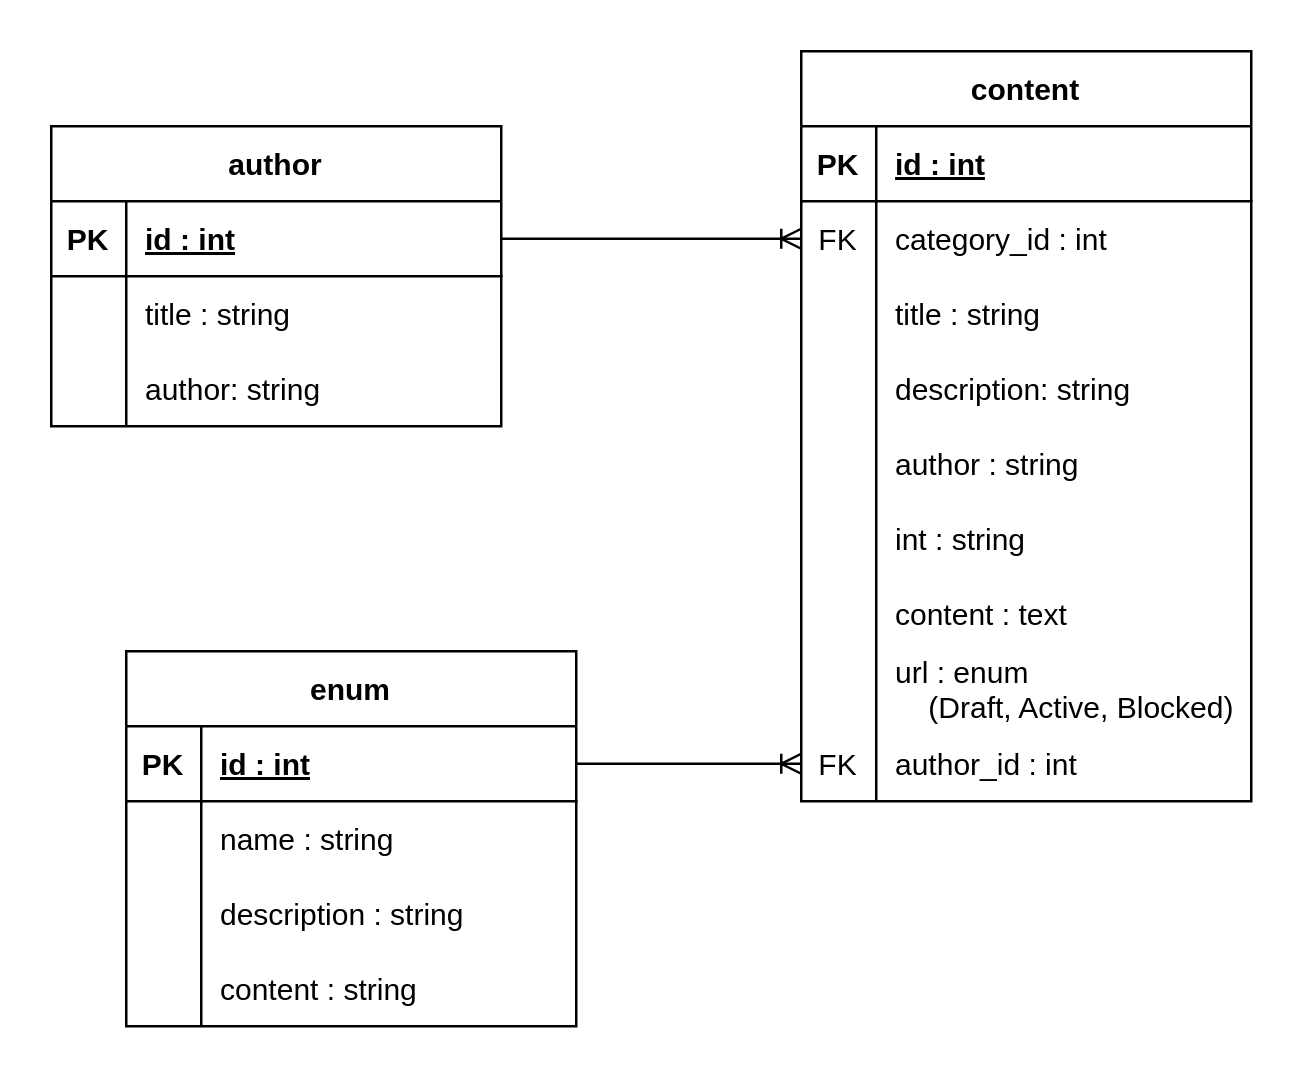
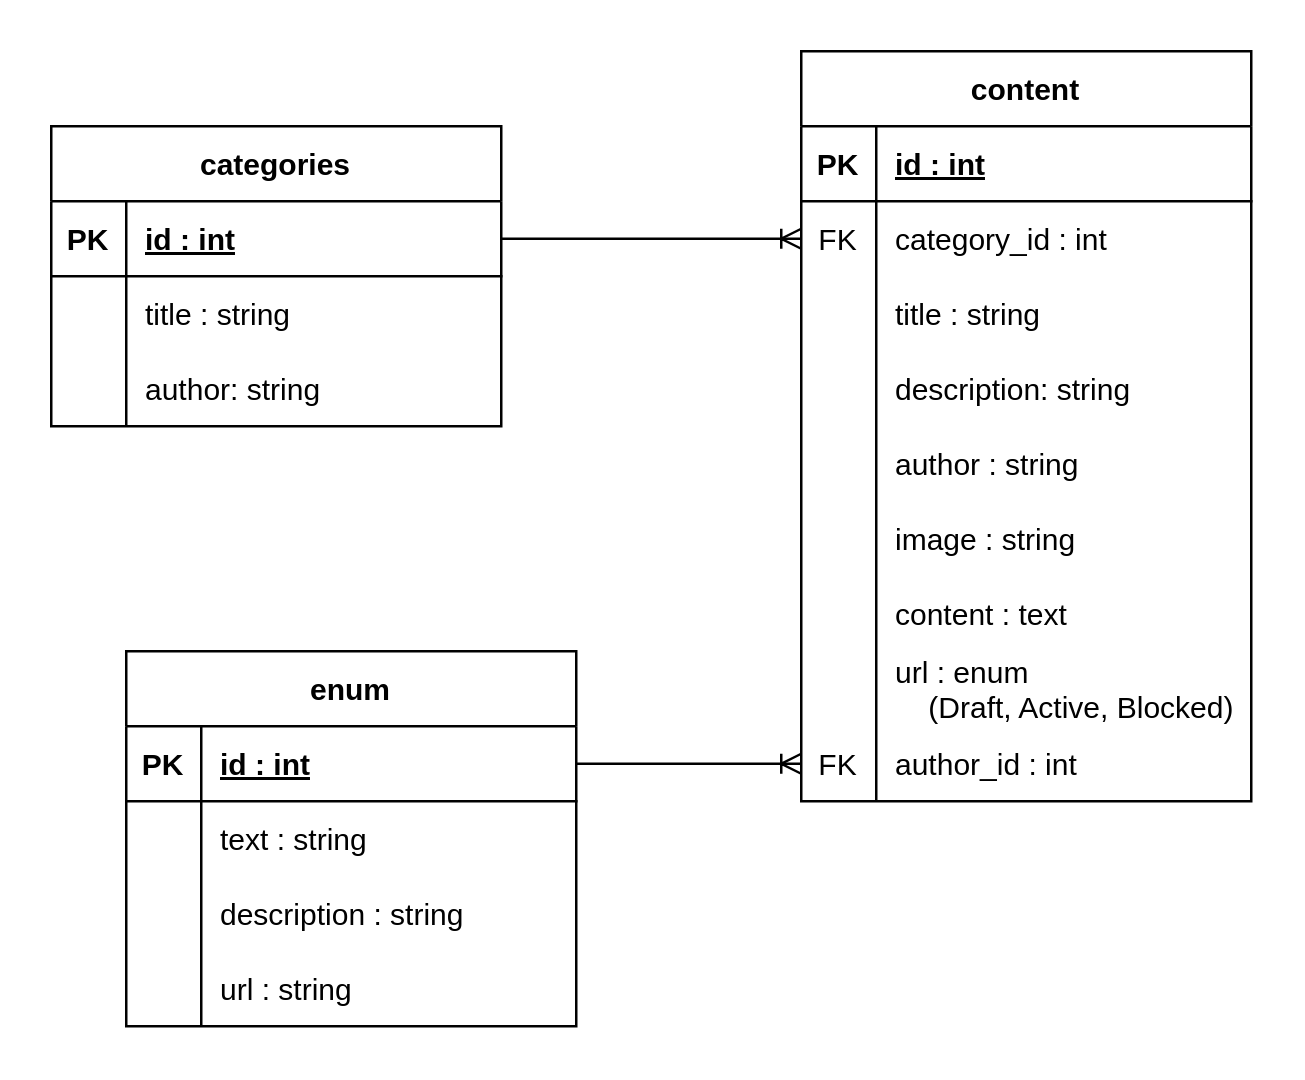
(275, 165) -> (275, 165)
(976, 540) -> (993, 540)
(314, 840) -> (314, 840)
(339, 990) -> (301, 990)
